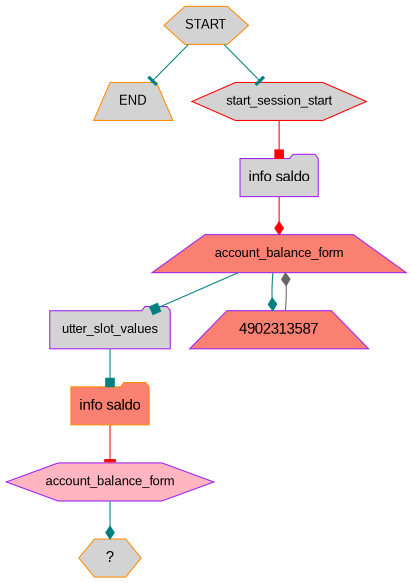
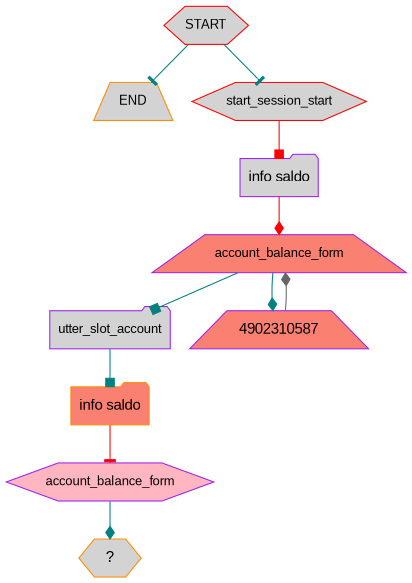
(206, 25) -> (206, 25)
(110, 330) -> (110, 330)
(279, 330) -> (279, 330)
